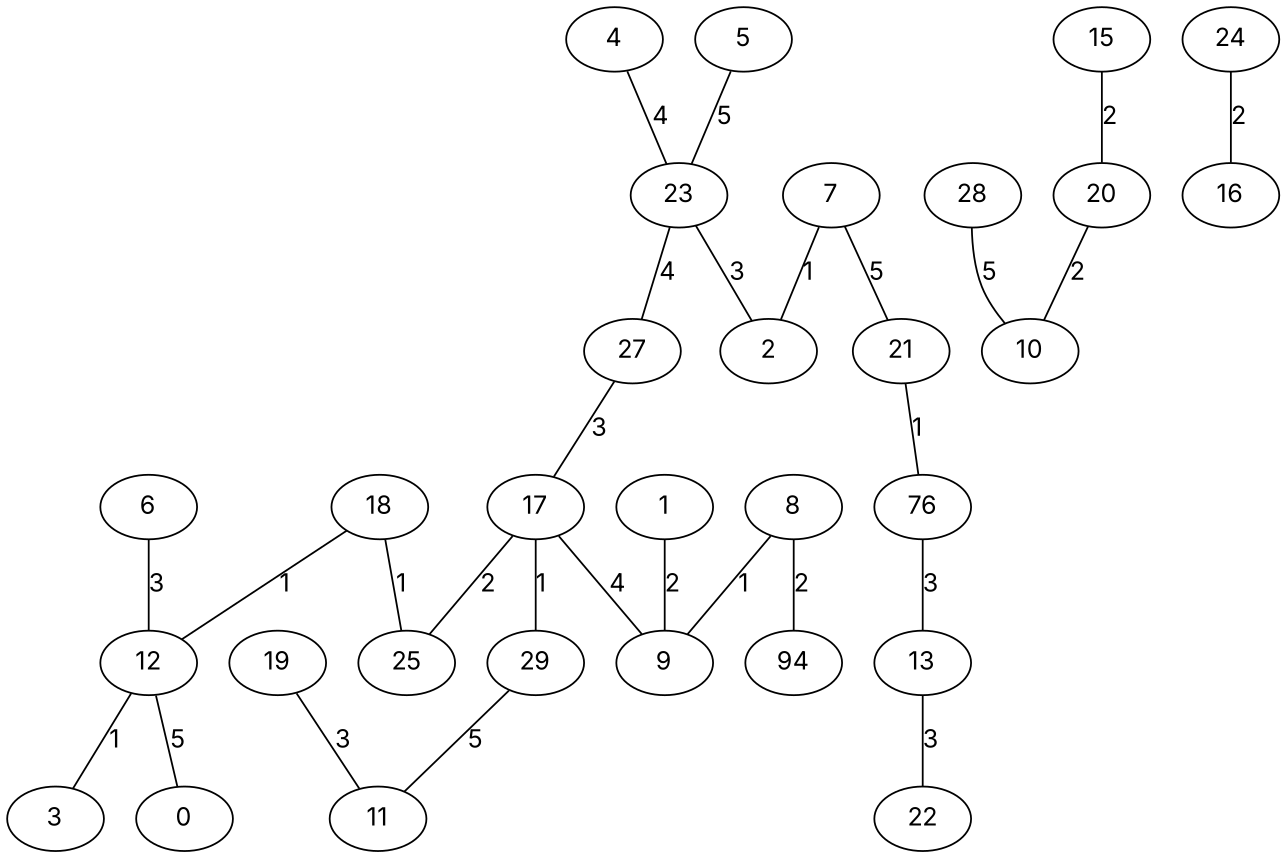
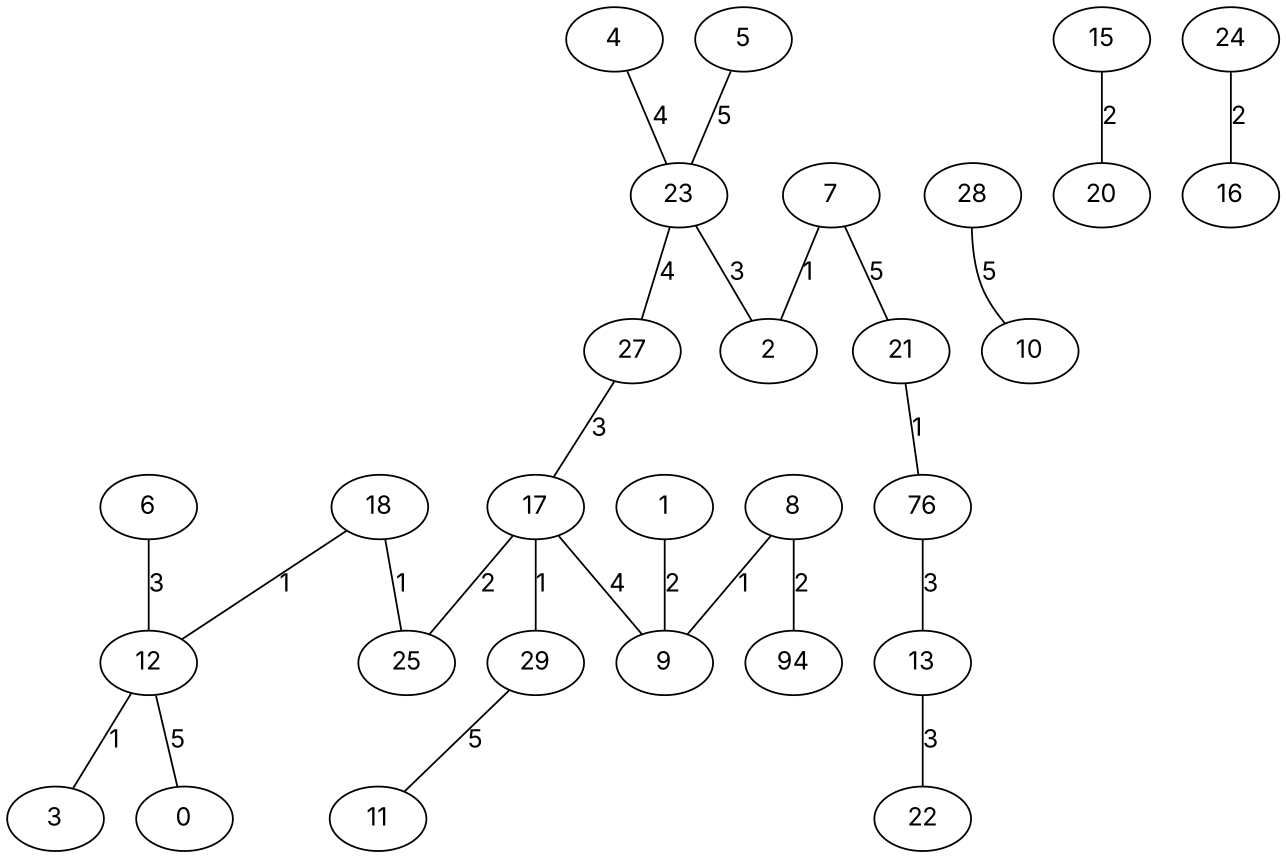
(1066, 273) -> none
(278, 663) -> none
